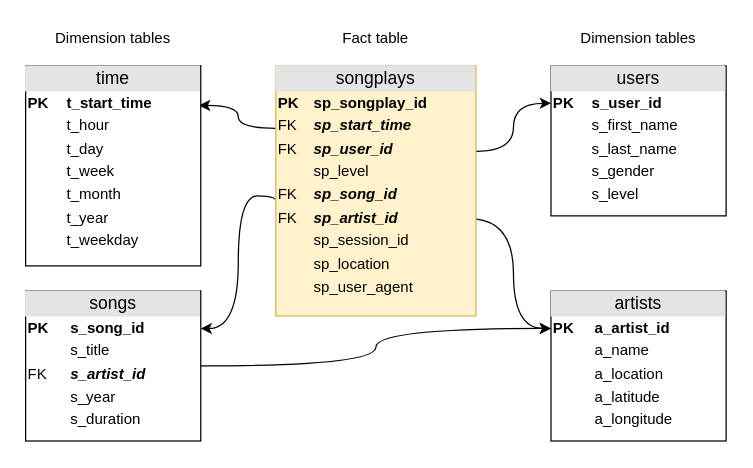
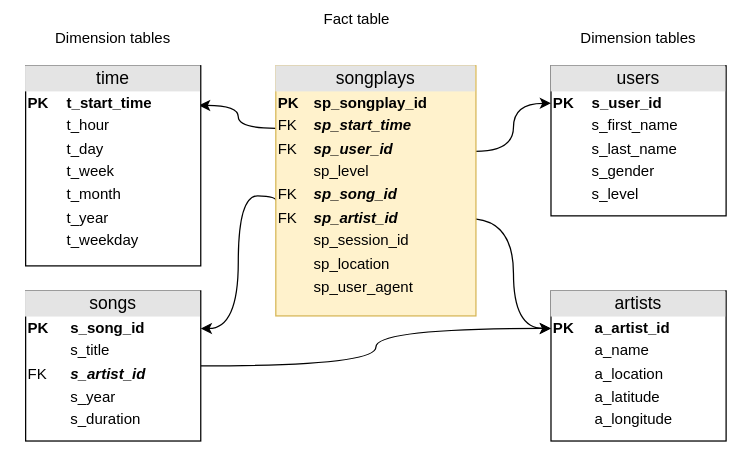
(376, 38) -> (357, 19)
